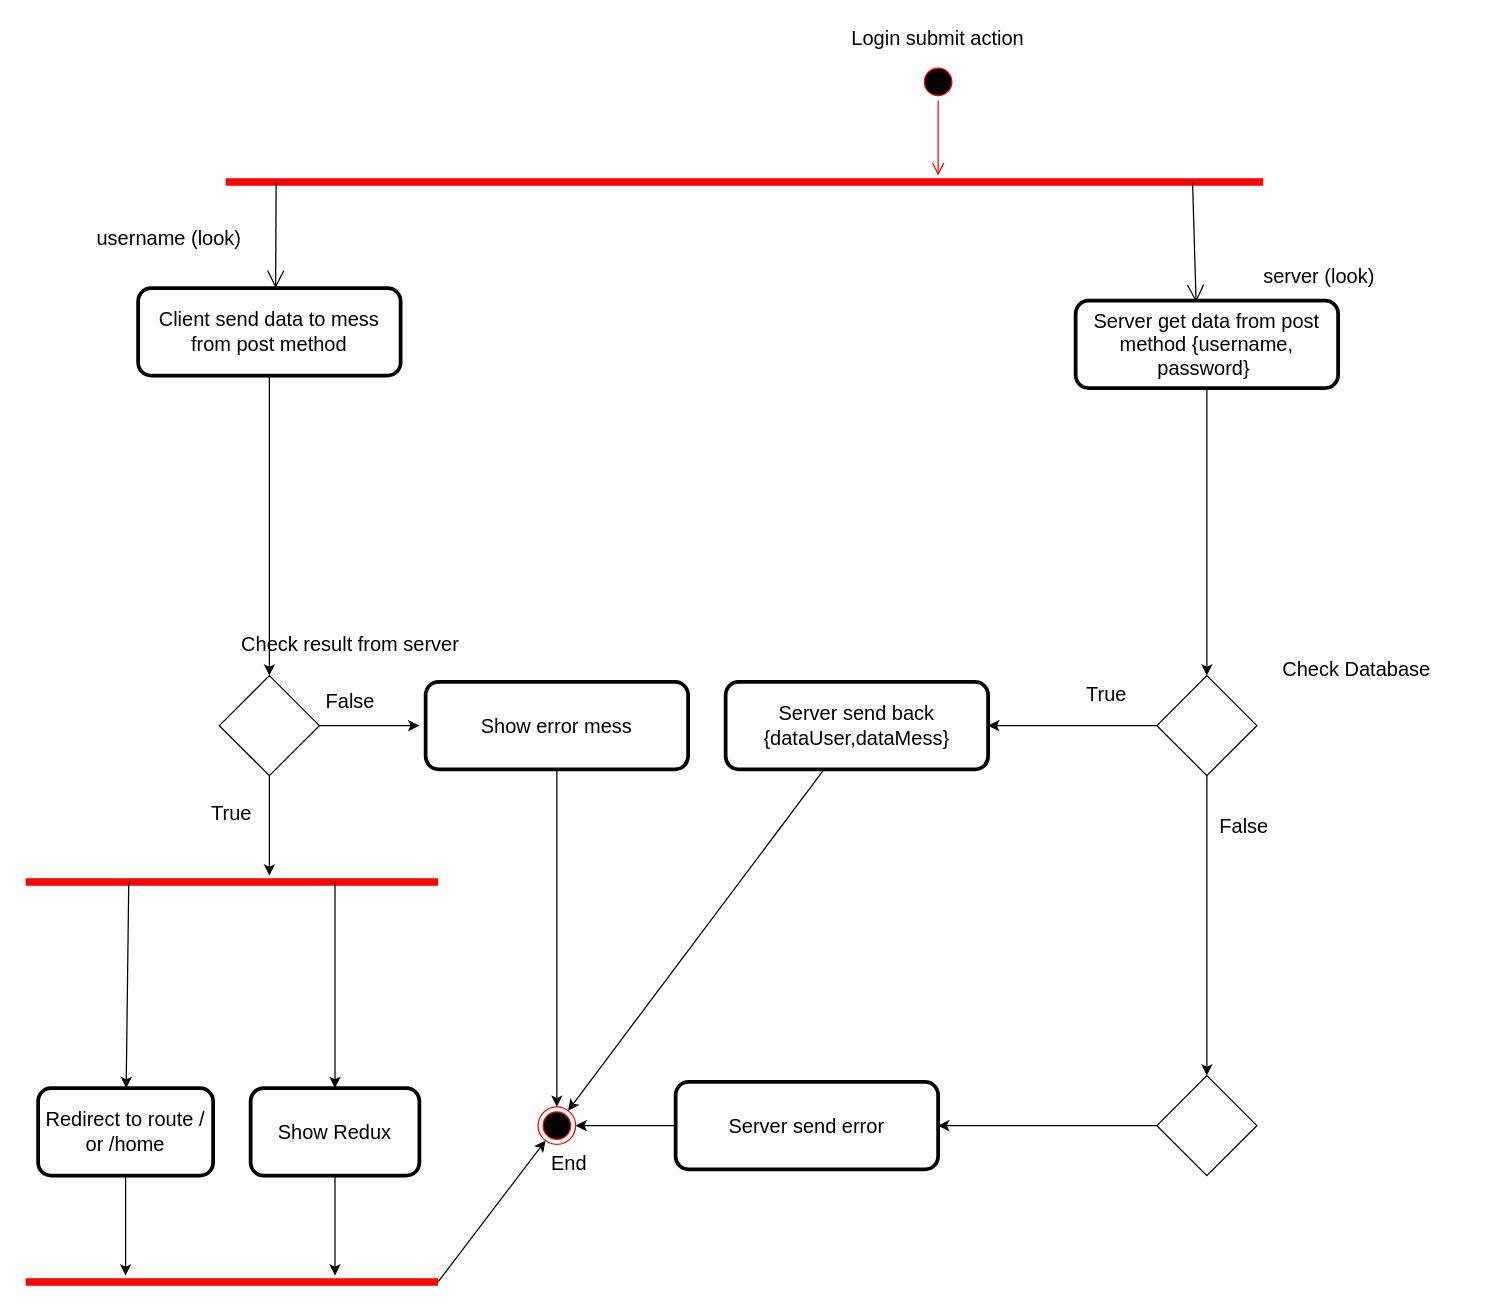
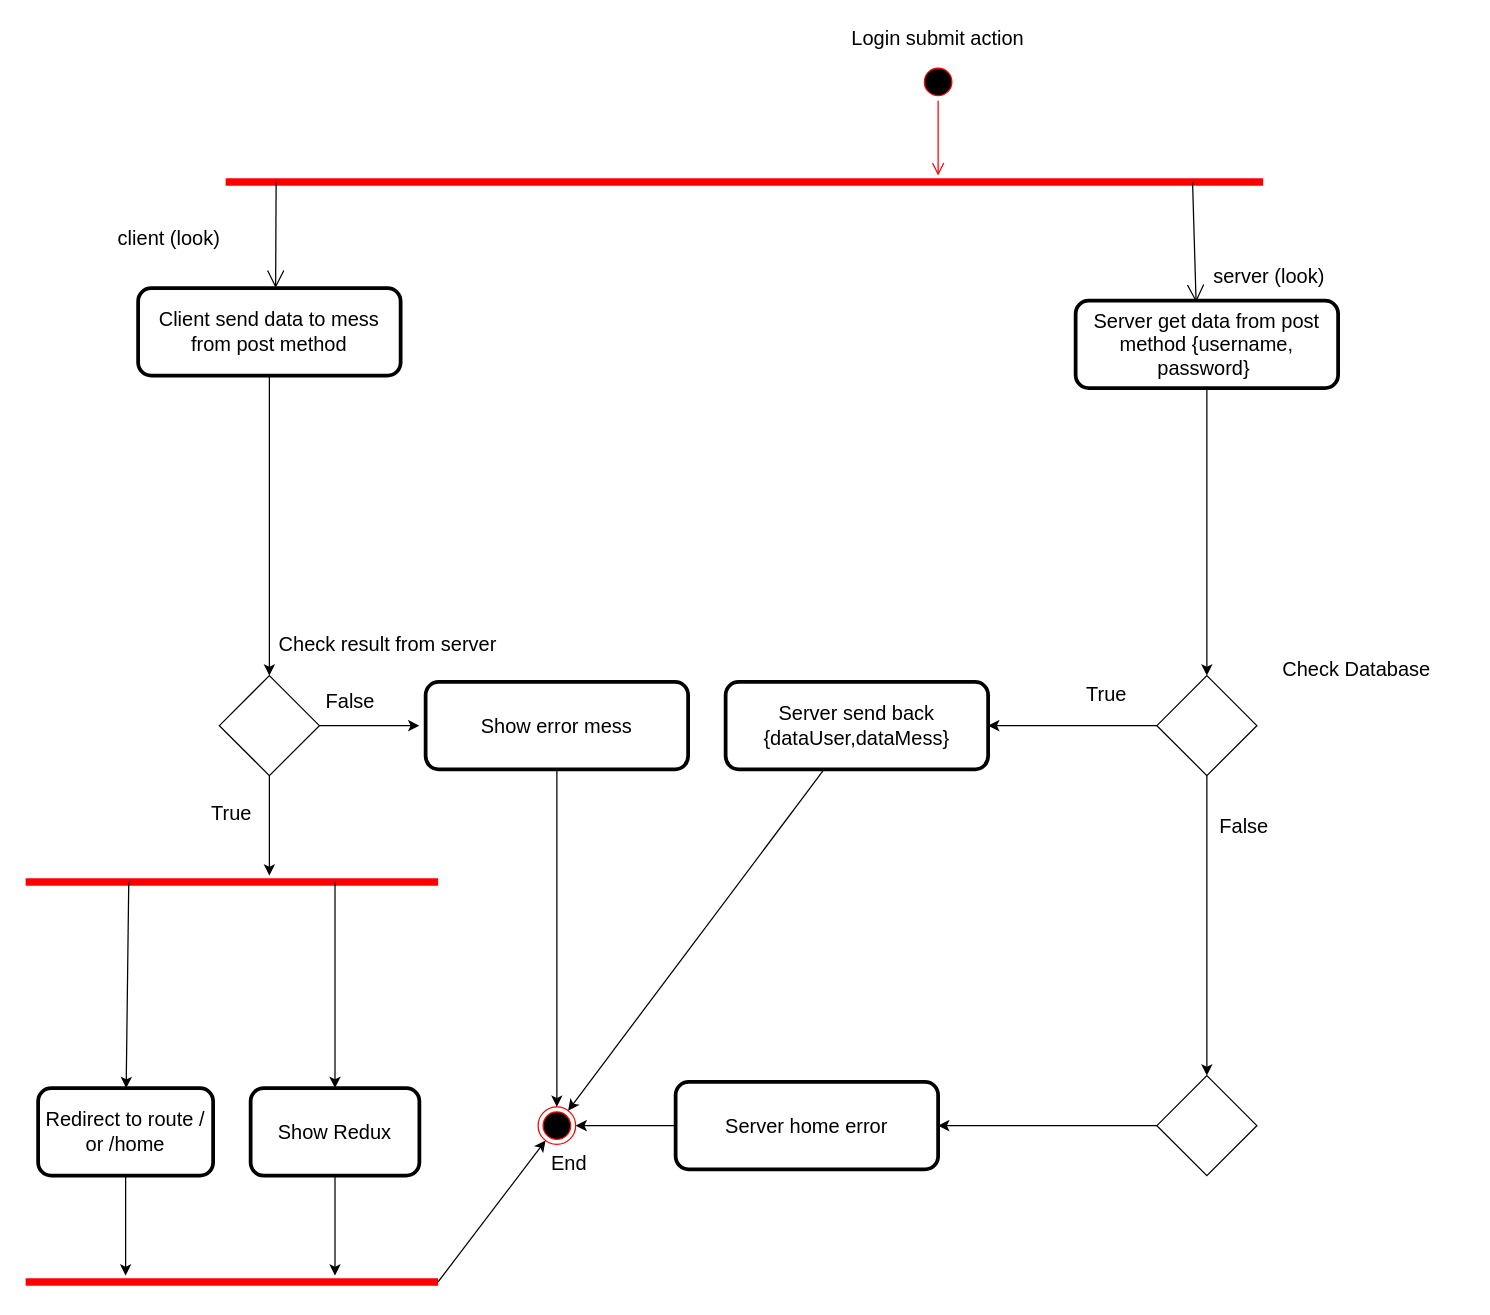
(169, 238) -> (169, 238)
(1319, 276) -> (1269, 276)
(351, 644) -> (388, 644)
(807, 1126) -> (807, 1126)
